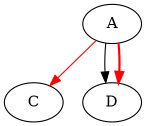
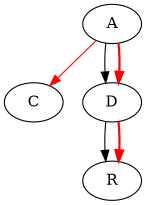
none -> (112, 181)
